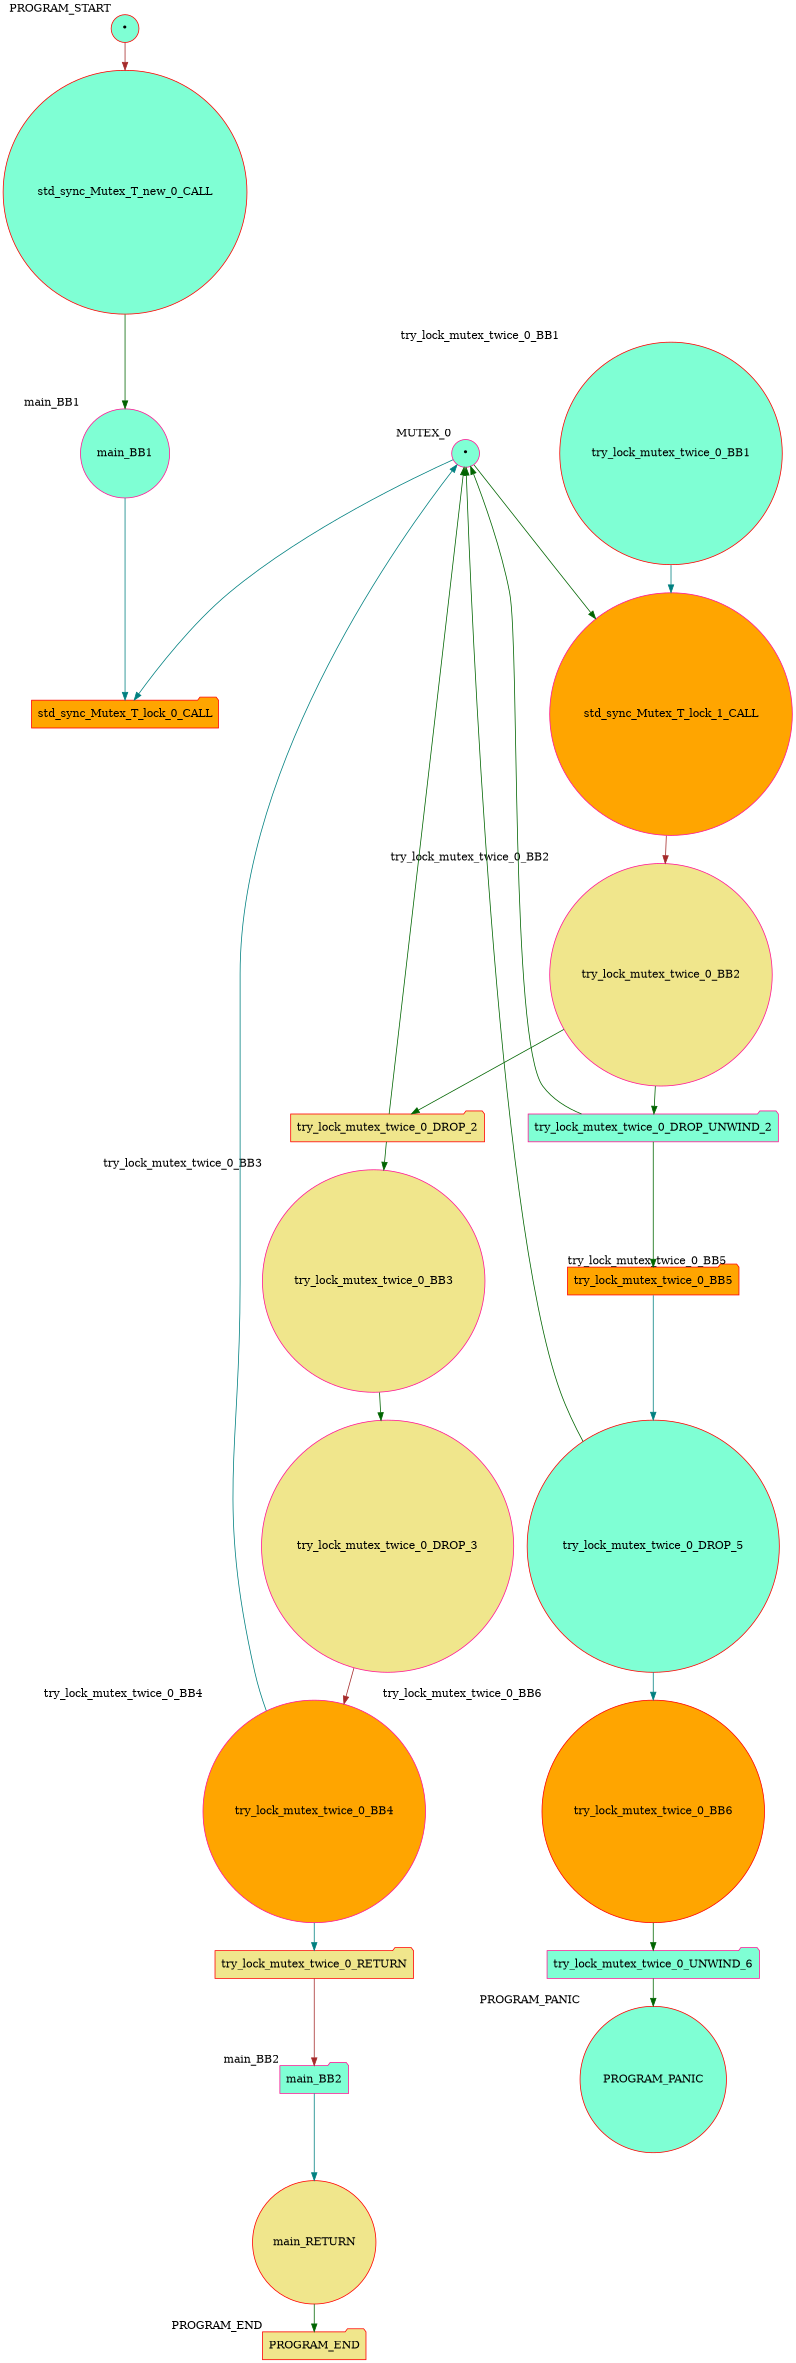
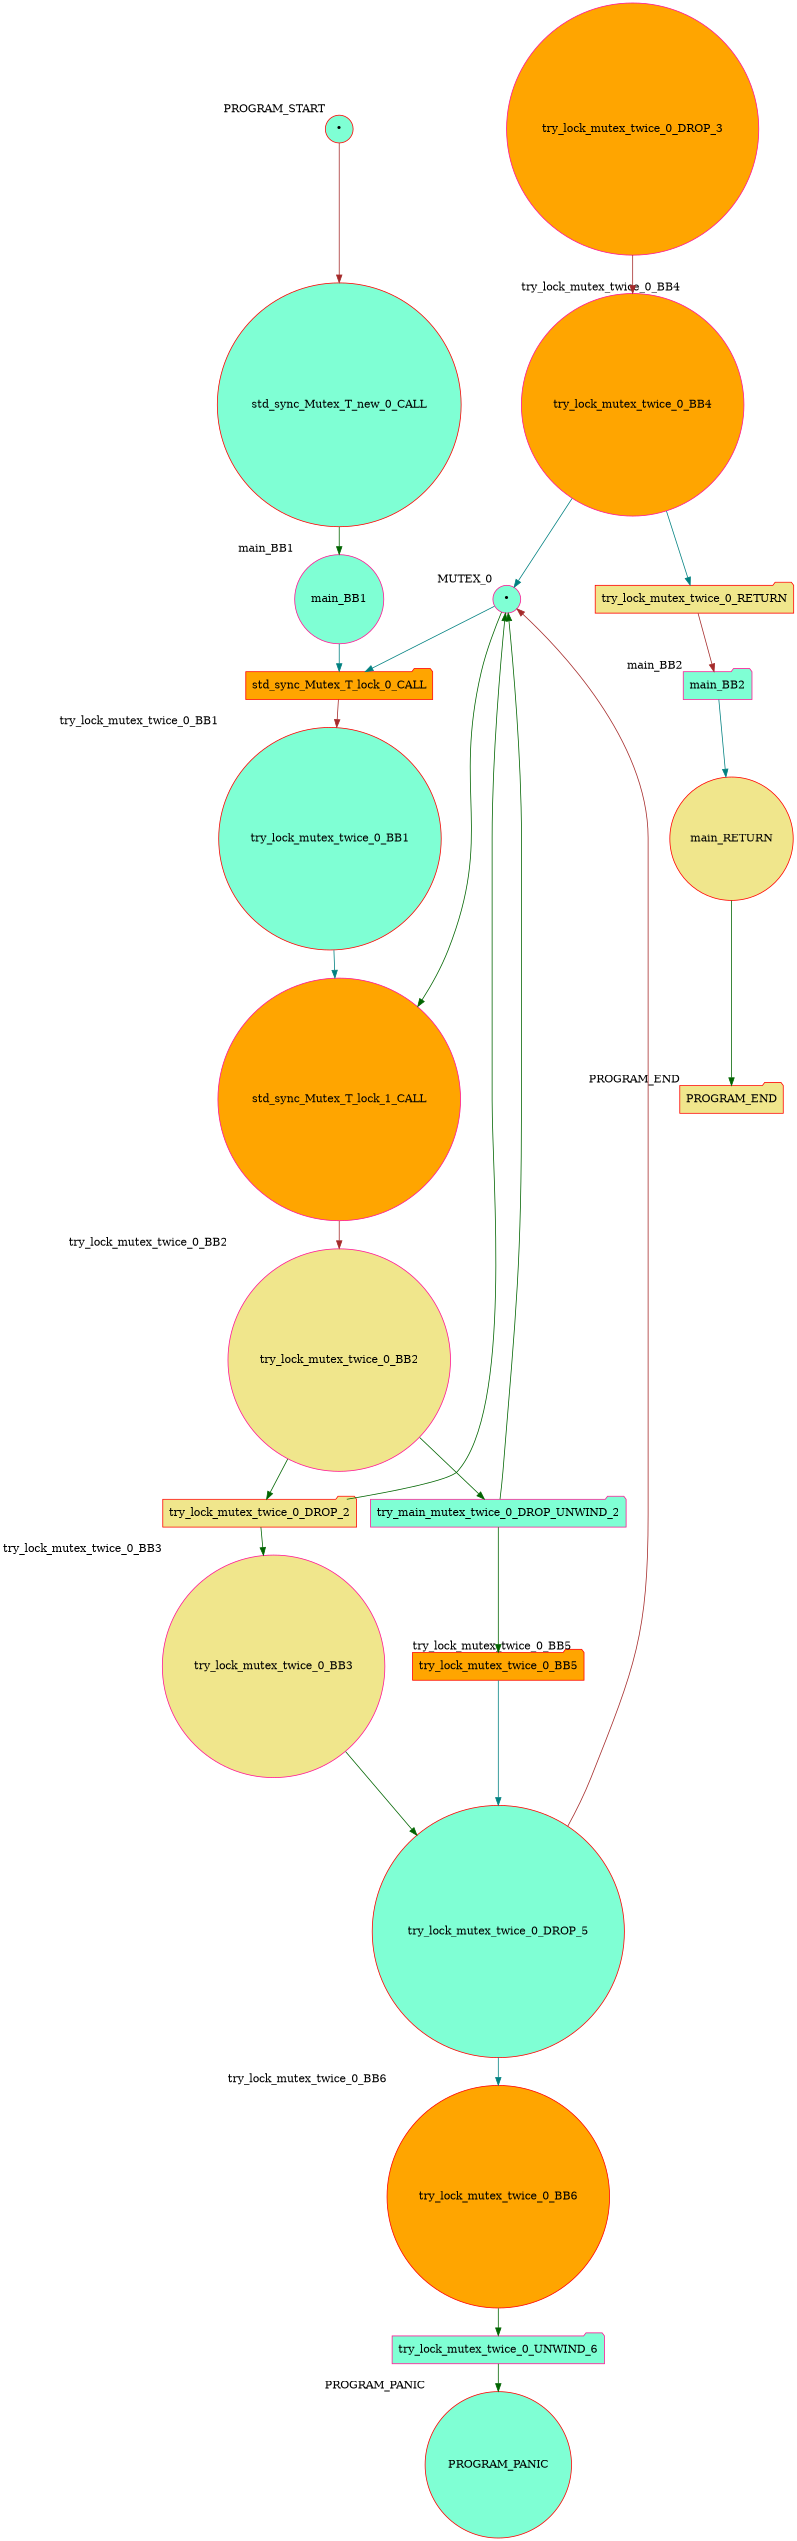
none -> (338, 710)
(495, 963) -> (648, 1208)
(653, 1128) -> (498, 1513)
(380, 1403) -> (379, 1790)
(388, 1546) -> (633, 129)
